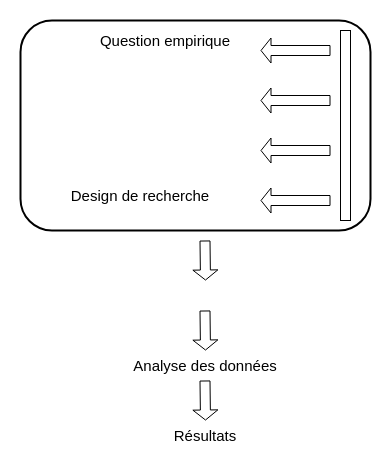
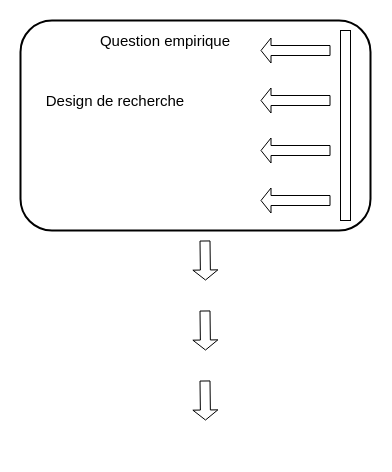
(141, 196) -> (116, 101)
(206, 366) -> none
(206, 436) -> none
